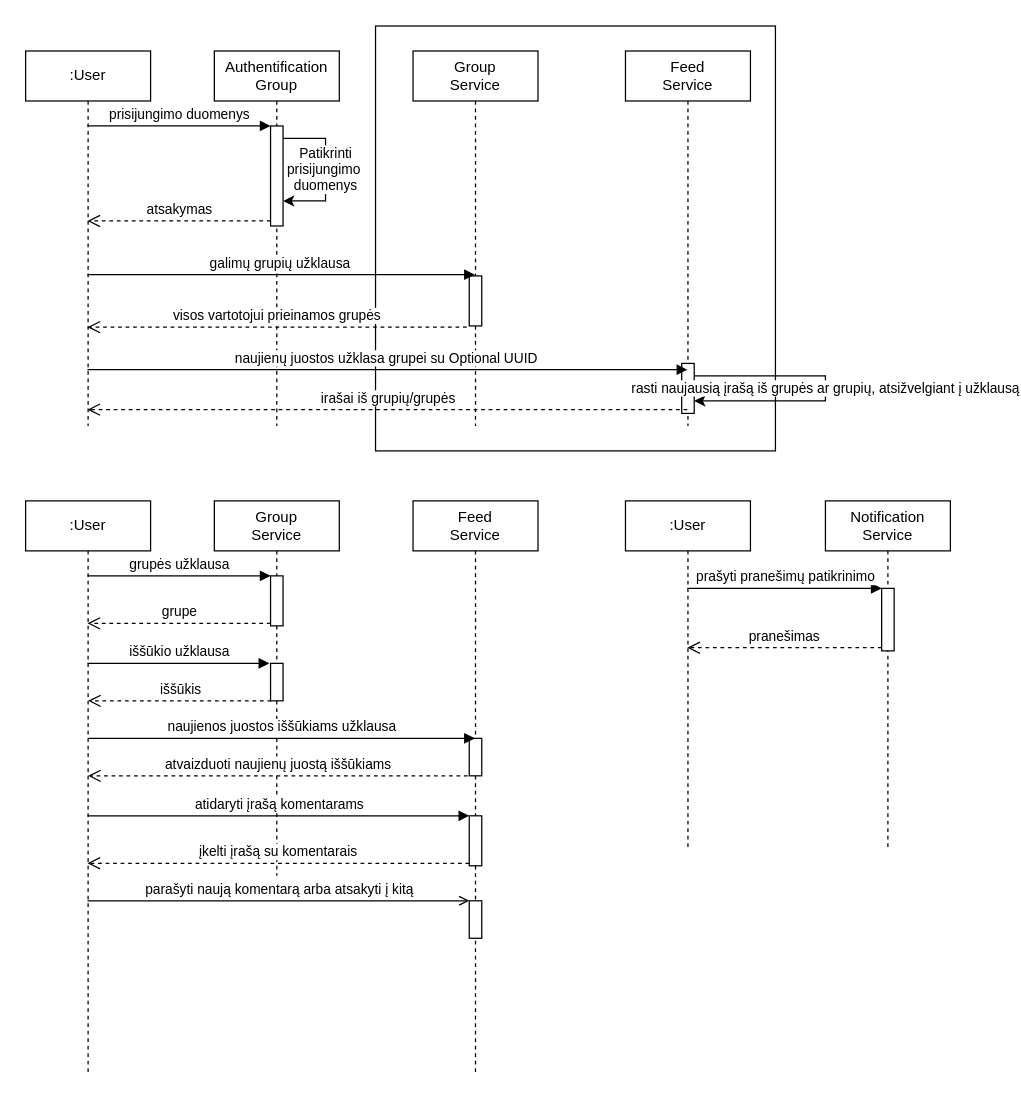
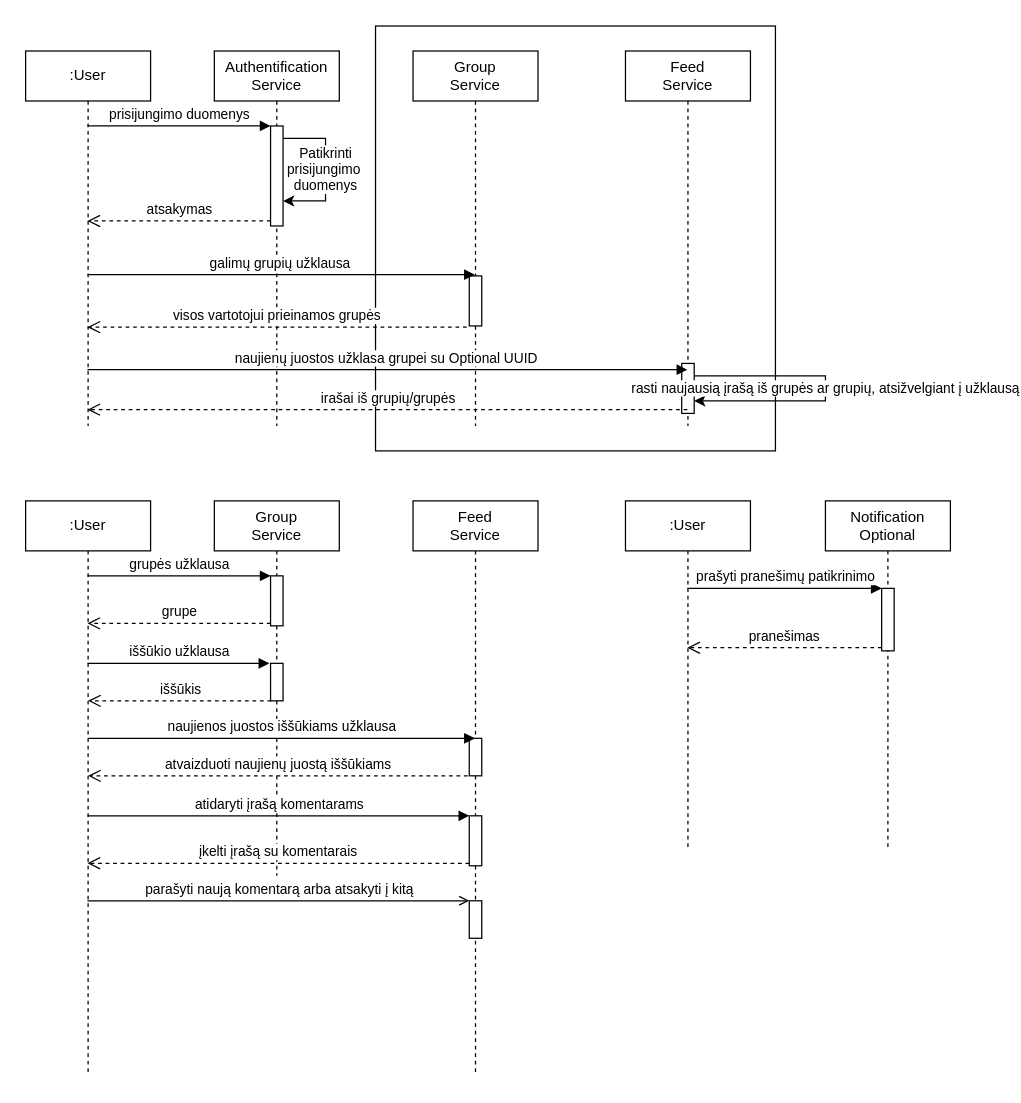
(277, 76) -> (277, 76)
(888, 526) -> (888, 526)
